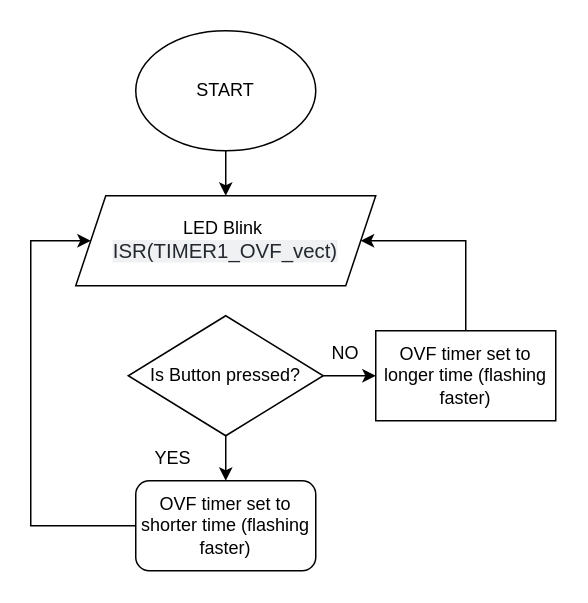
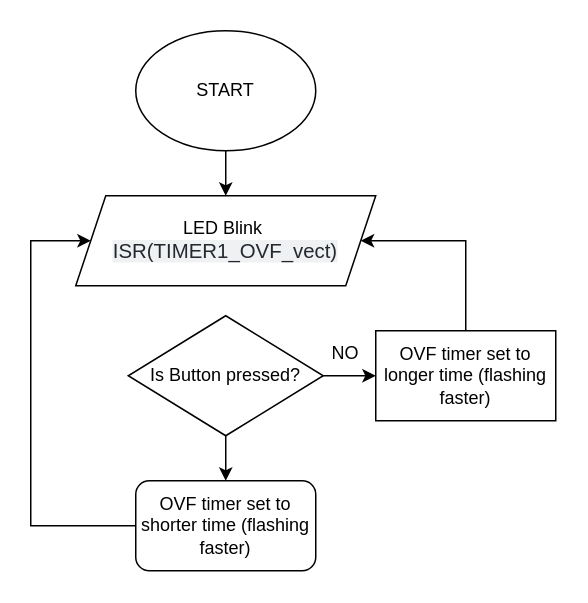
(173, 458) -> none
